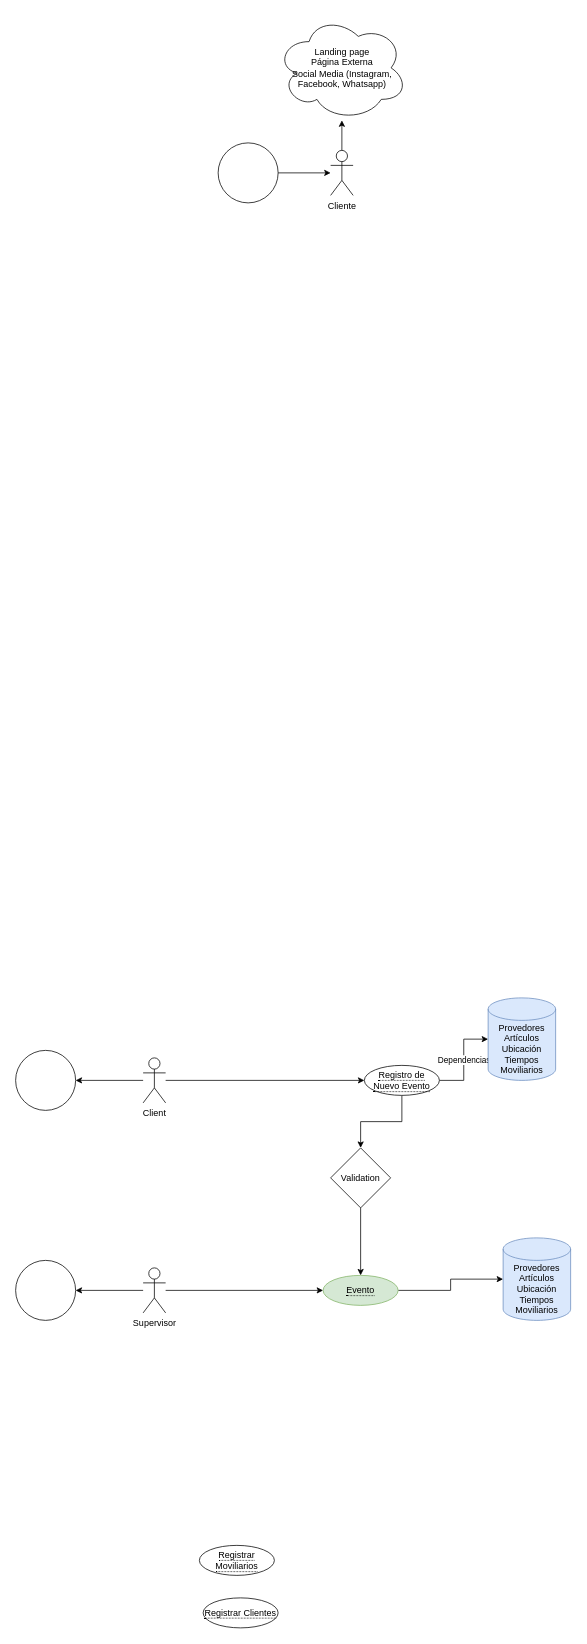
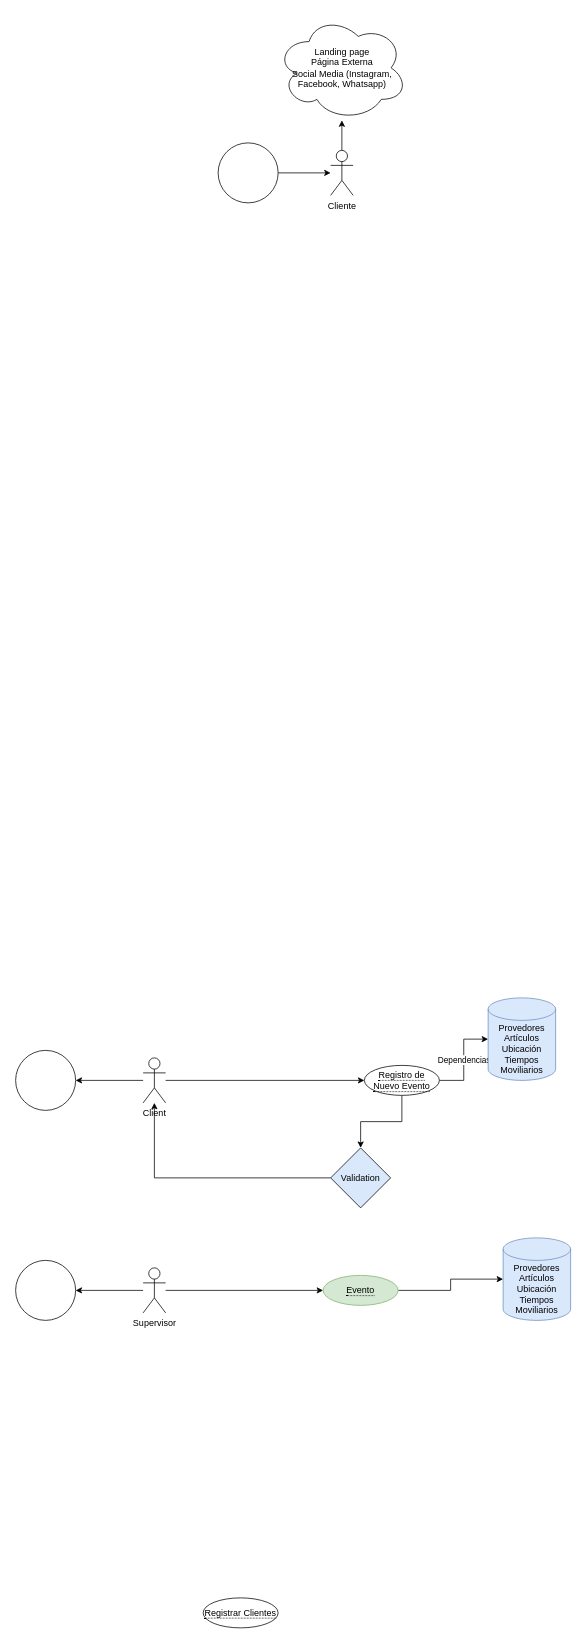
(360, 1178) -> (360, 1178)
(360, 1239) -> (154, 1144)
(237, 1560) -> none
